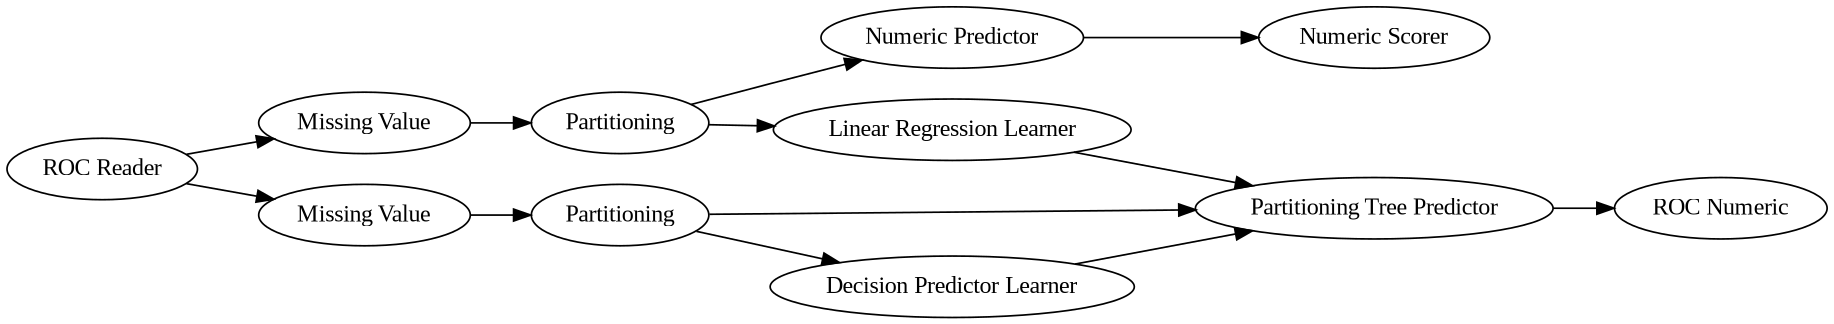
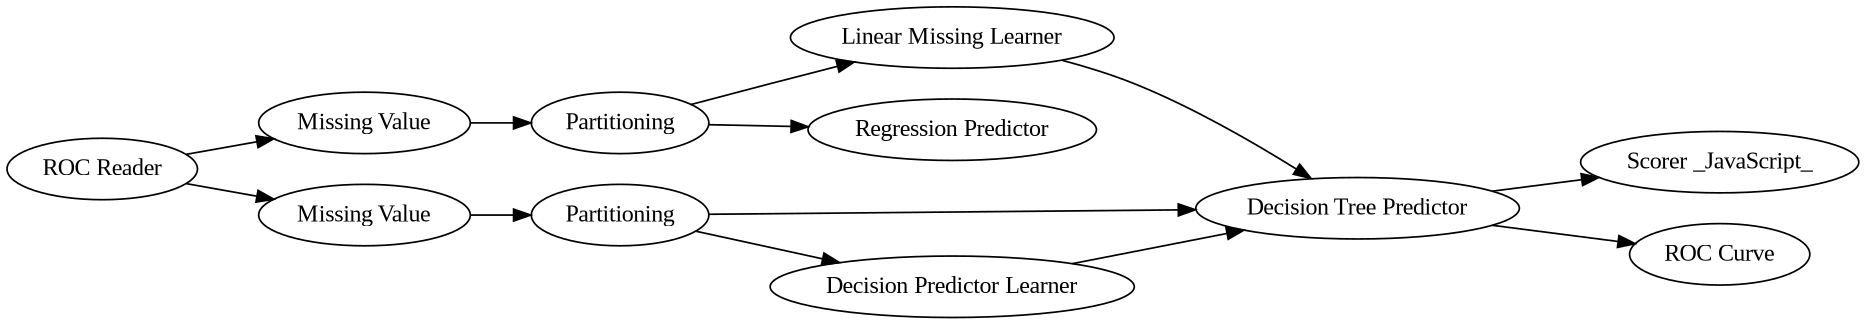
(952, 38) -> (952, 130)
(1374, 38) -> none
(952, 130) -> (952, 38)
none -> (1720, 162)
(1374, 208) -> (1358, 208)
(1721, 208) -> (1720, 254)
